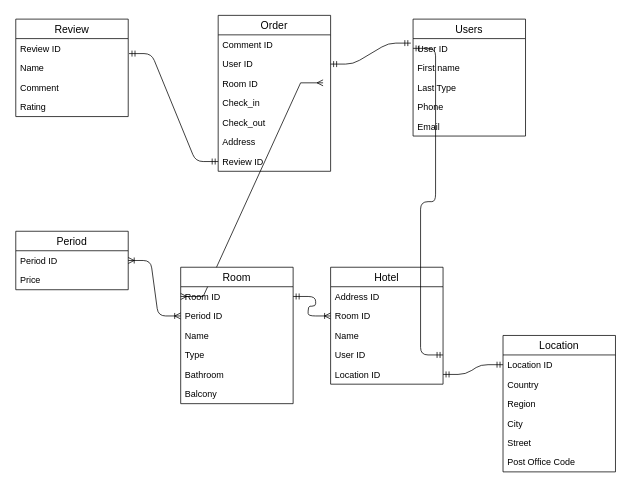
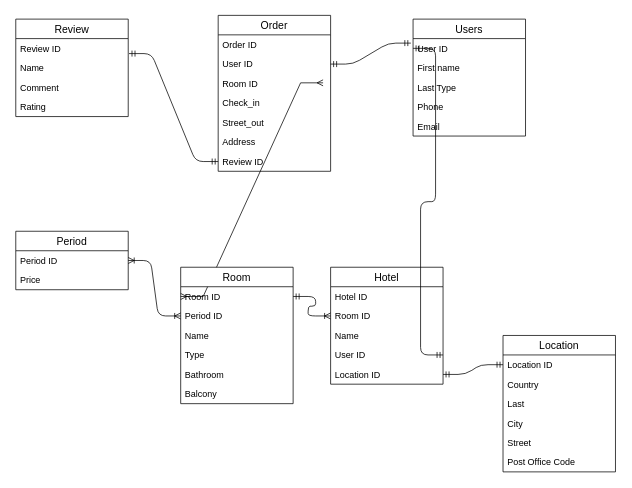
(246, 45) -> (241, 45)
(245, 123) -> (247, 123)
(359, 297) -> (352, 297)
(521, 404) -> (517, 404)
